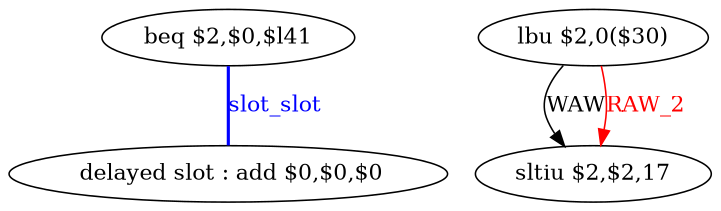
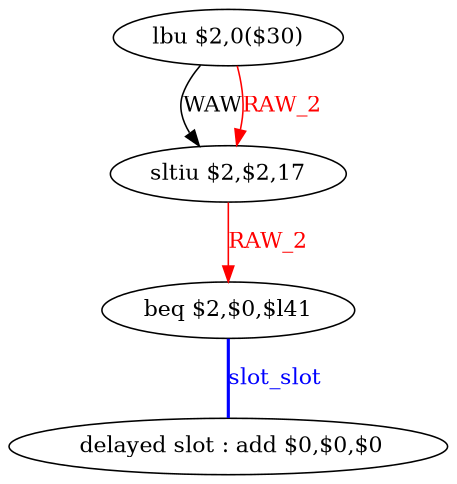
none -> (228, 234)
